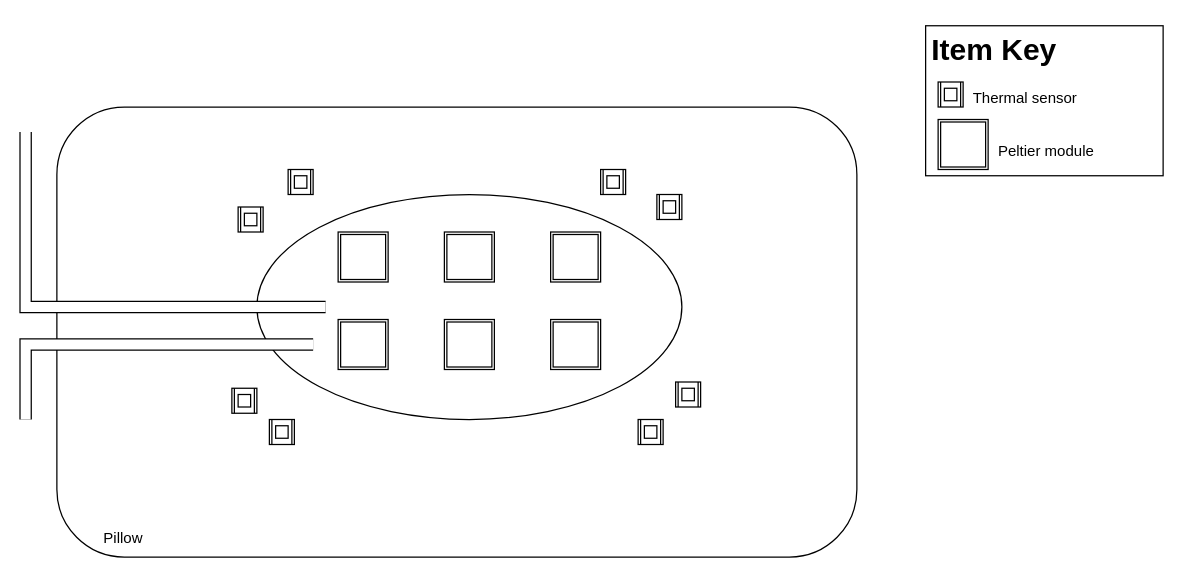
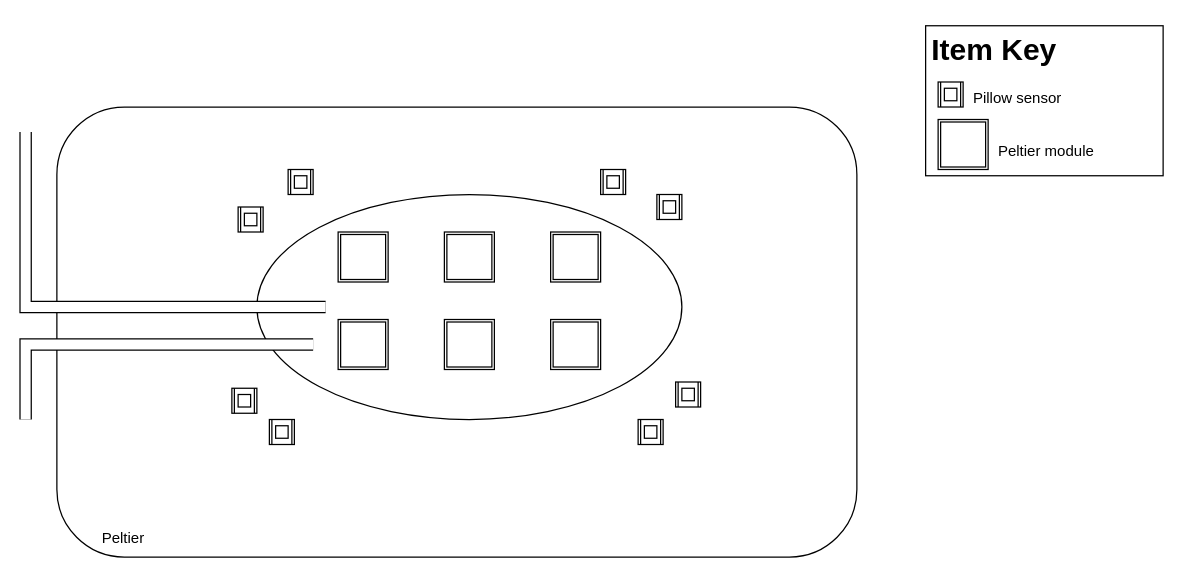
(987, 40) -> (983, 40)
(126, 538) -> (126, 538)
